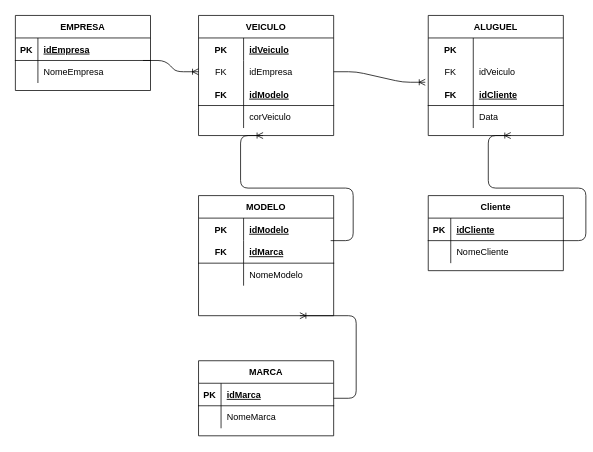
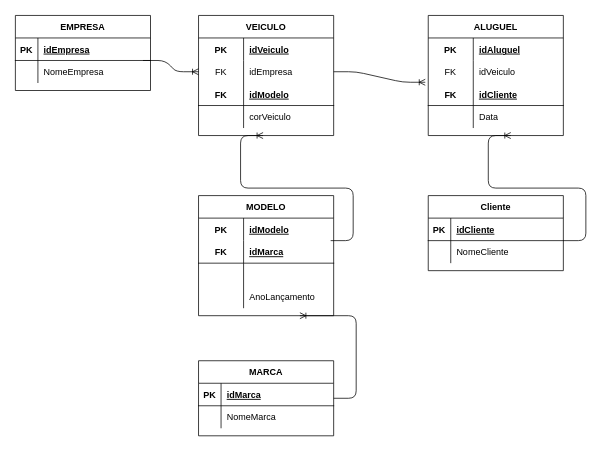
none -> (518, 49)
(288, 274) -> none
none -> (288, 297)
